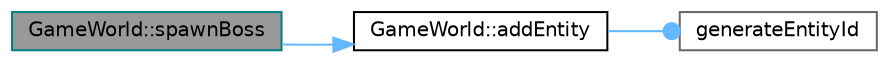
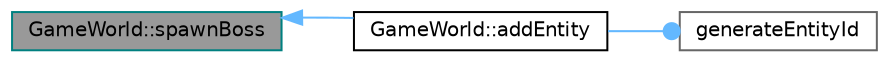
(308, 45) -> (328, 18)
